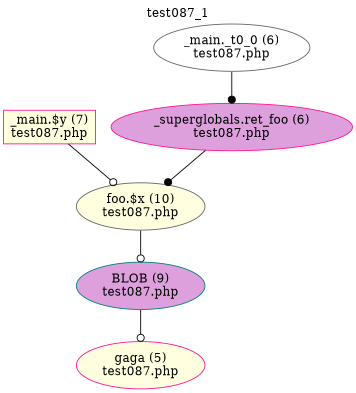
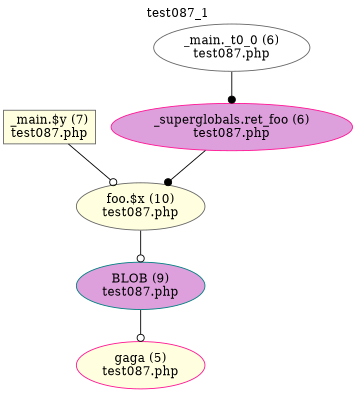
(50, 127) -> (50, 127)
